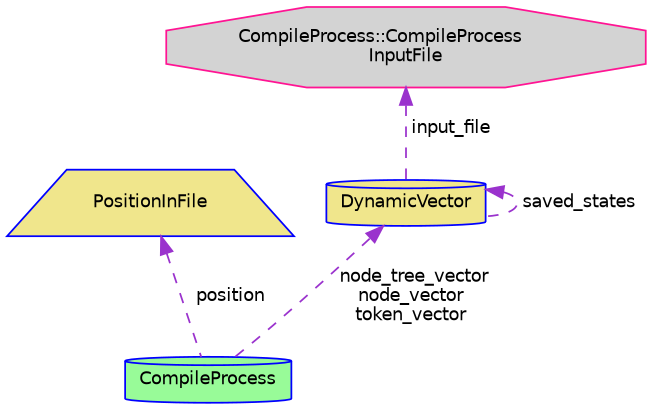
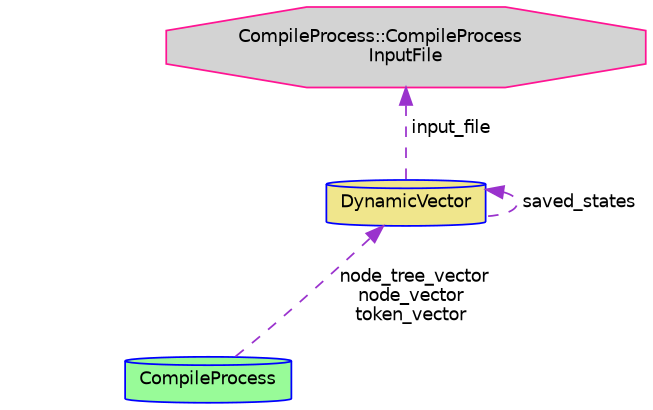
(150, 203) -> none
